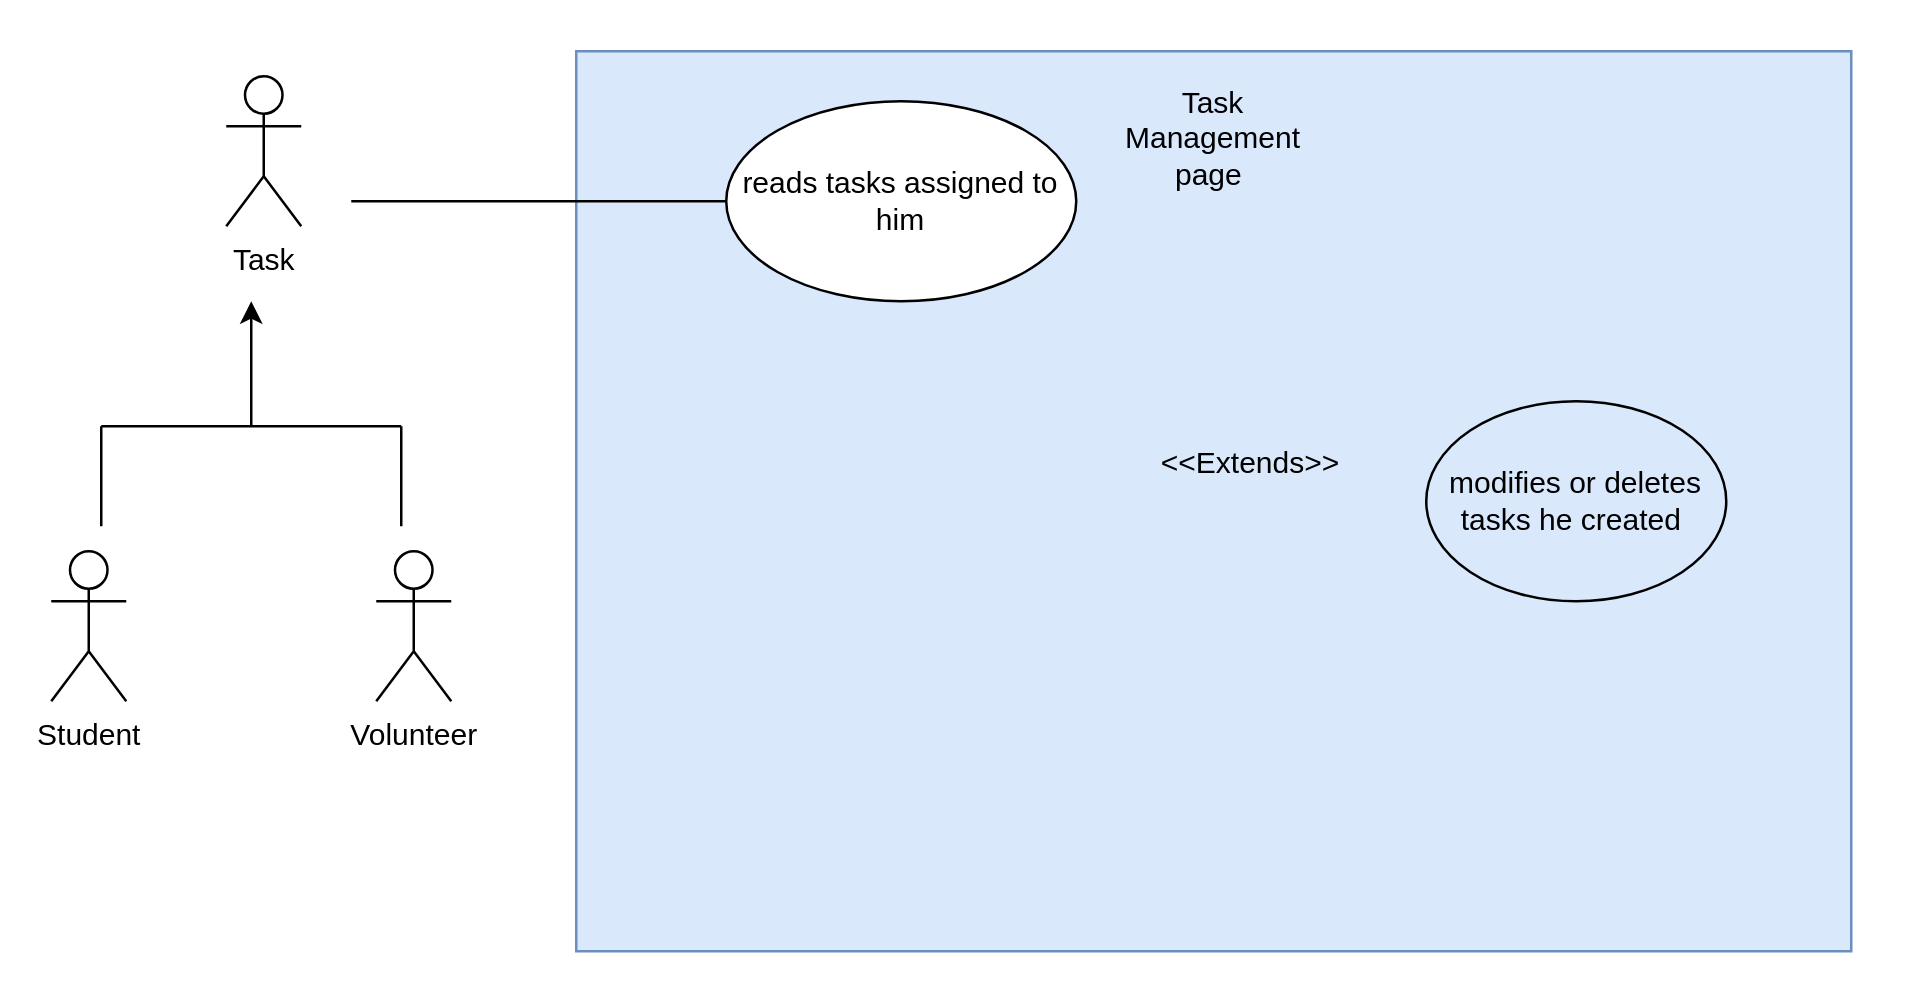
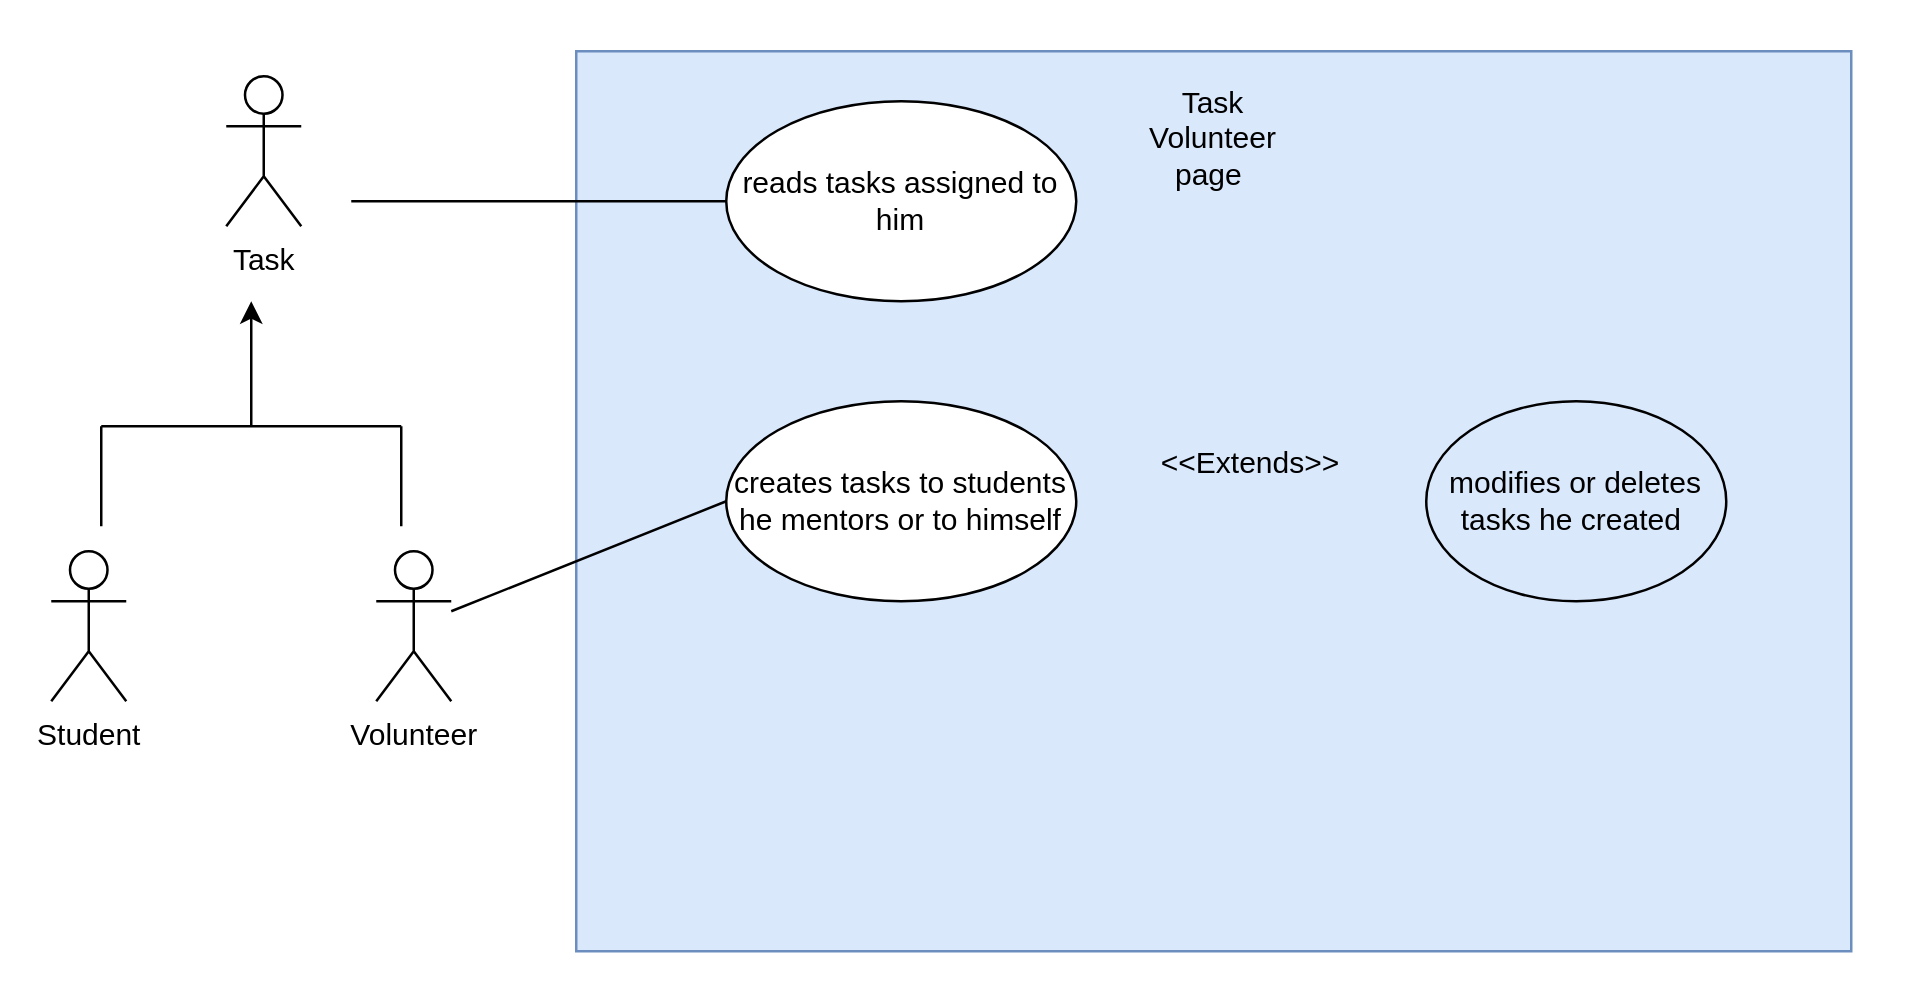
(1214, 139) -> (1214, 139)
none -> (901, 501)
none -> (589, 556)
